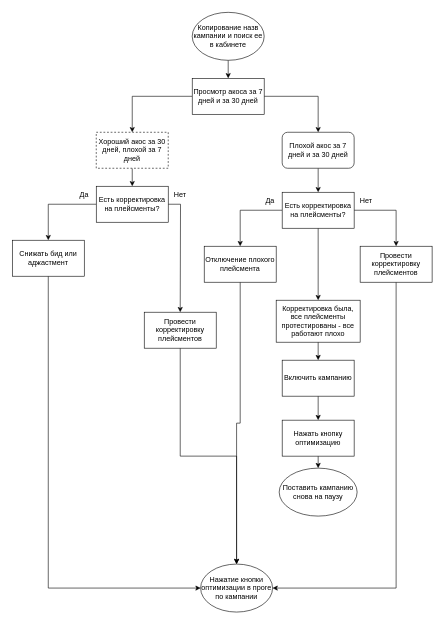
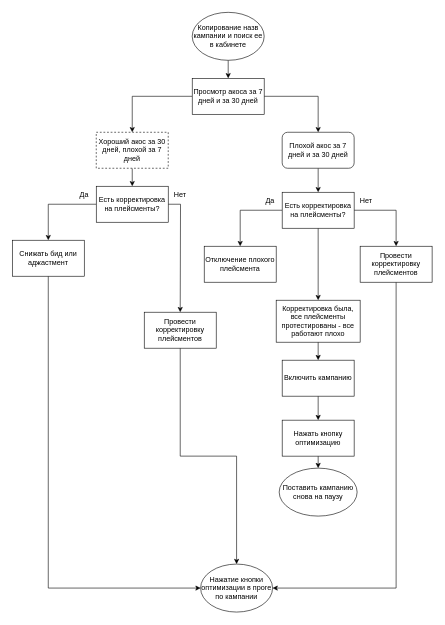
(240, 370) -> none
